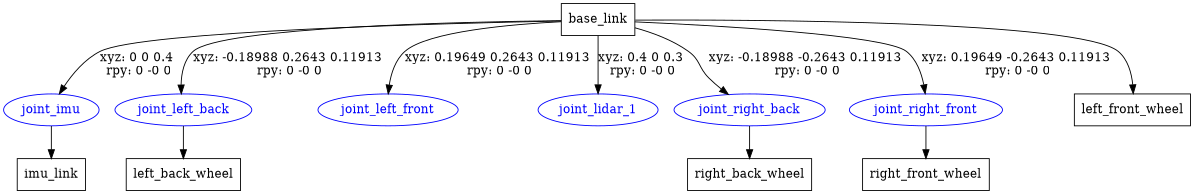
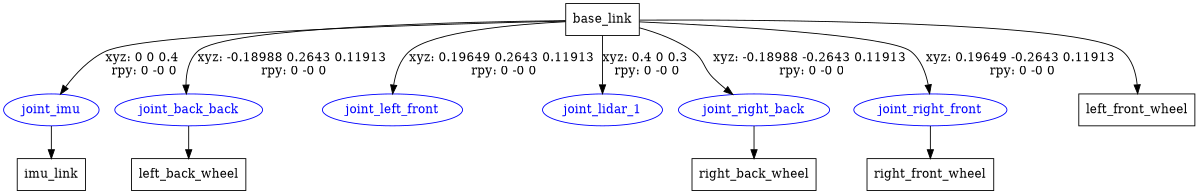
(183, 110) -> (189, 110)
